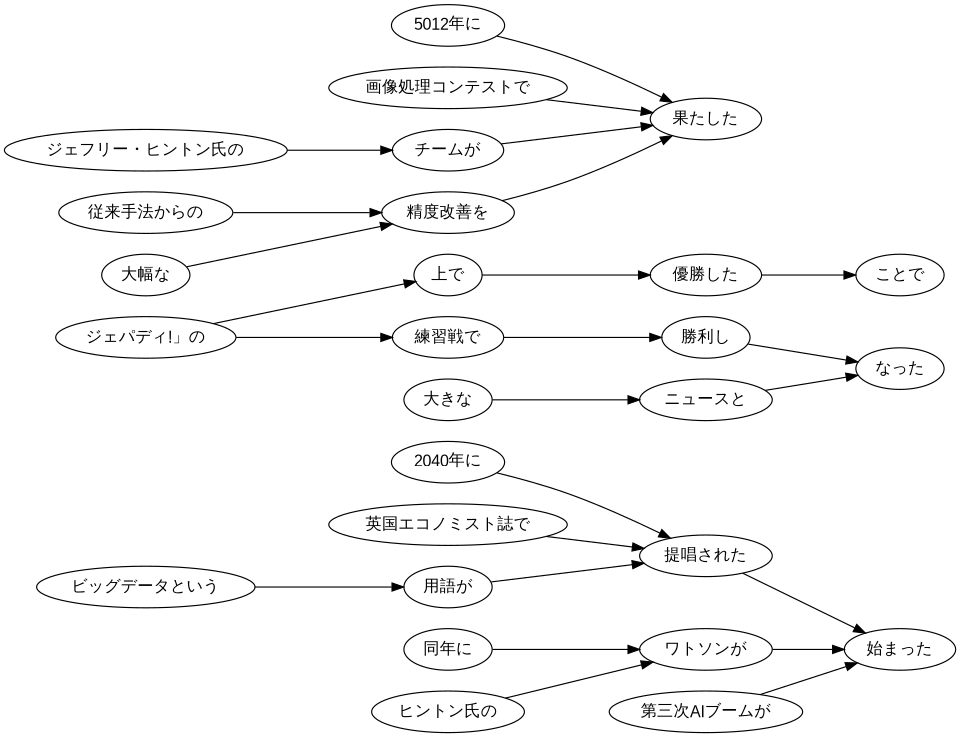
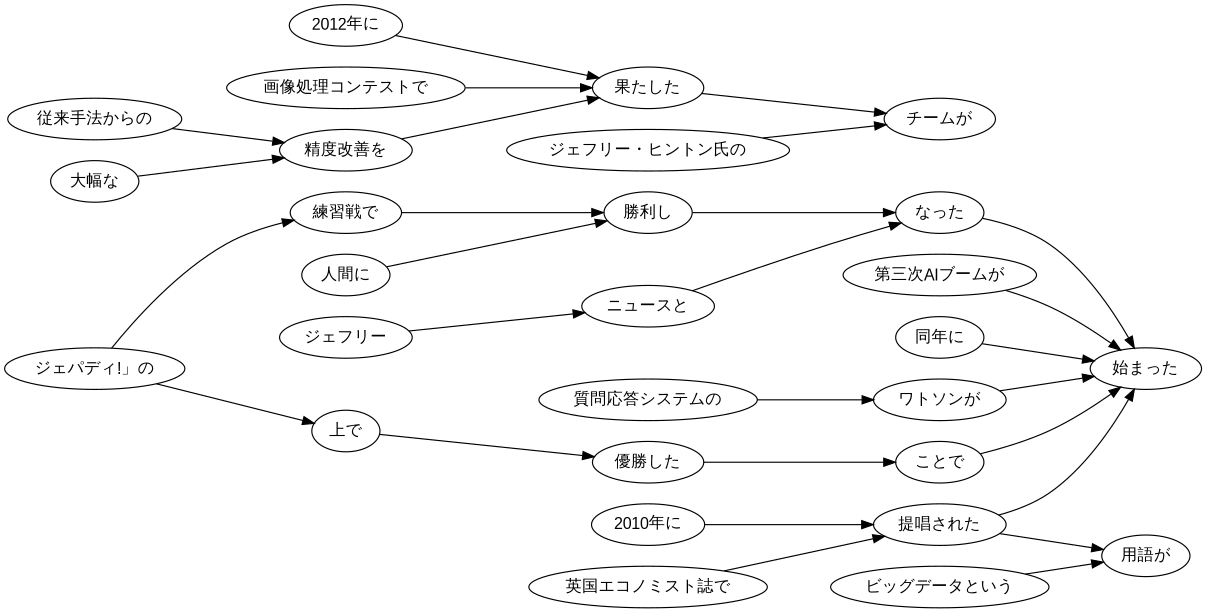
(448, 25) -> (346, 25)
(571, 135) -> (788, 103)
none -> (1069, 261)
none -> (346, 275)
(448, 400) -> (346, 337)
none -> (1049, 431)
(448, 462) -> (648, 525)
(562, 573) -> (1046, 541)
(560, 649) -> (1032, 351)
(448, 712) -> (648, 400)
